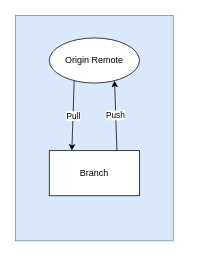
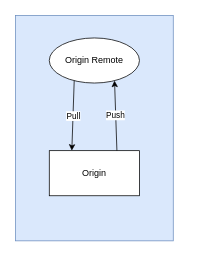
(94, 173) -> (94, 173)
